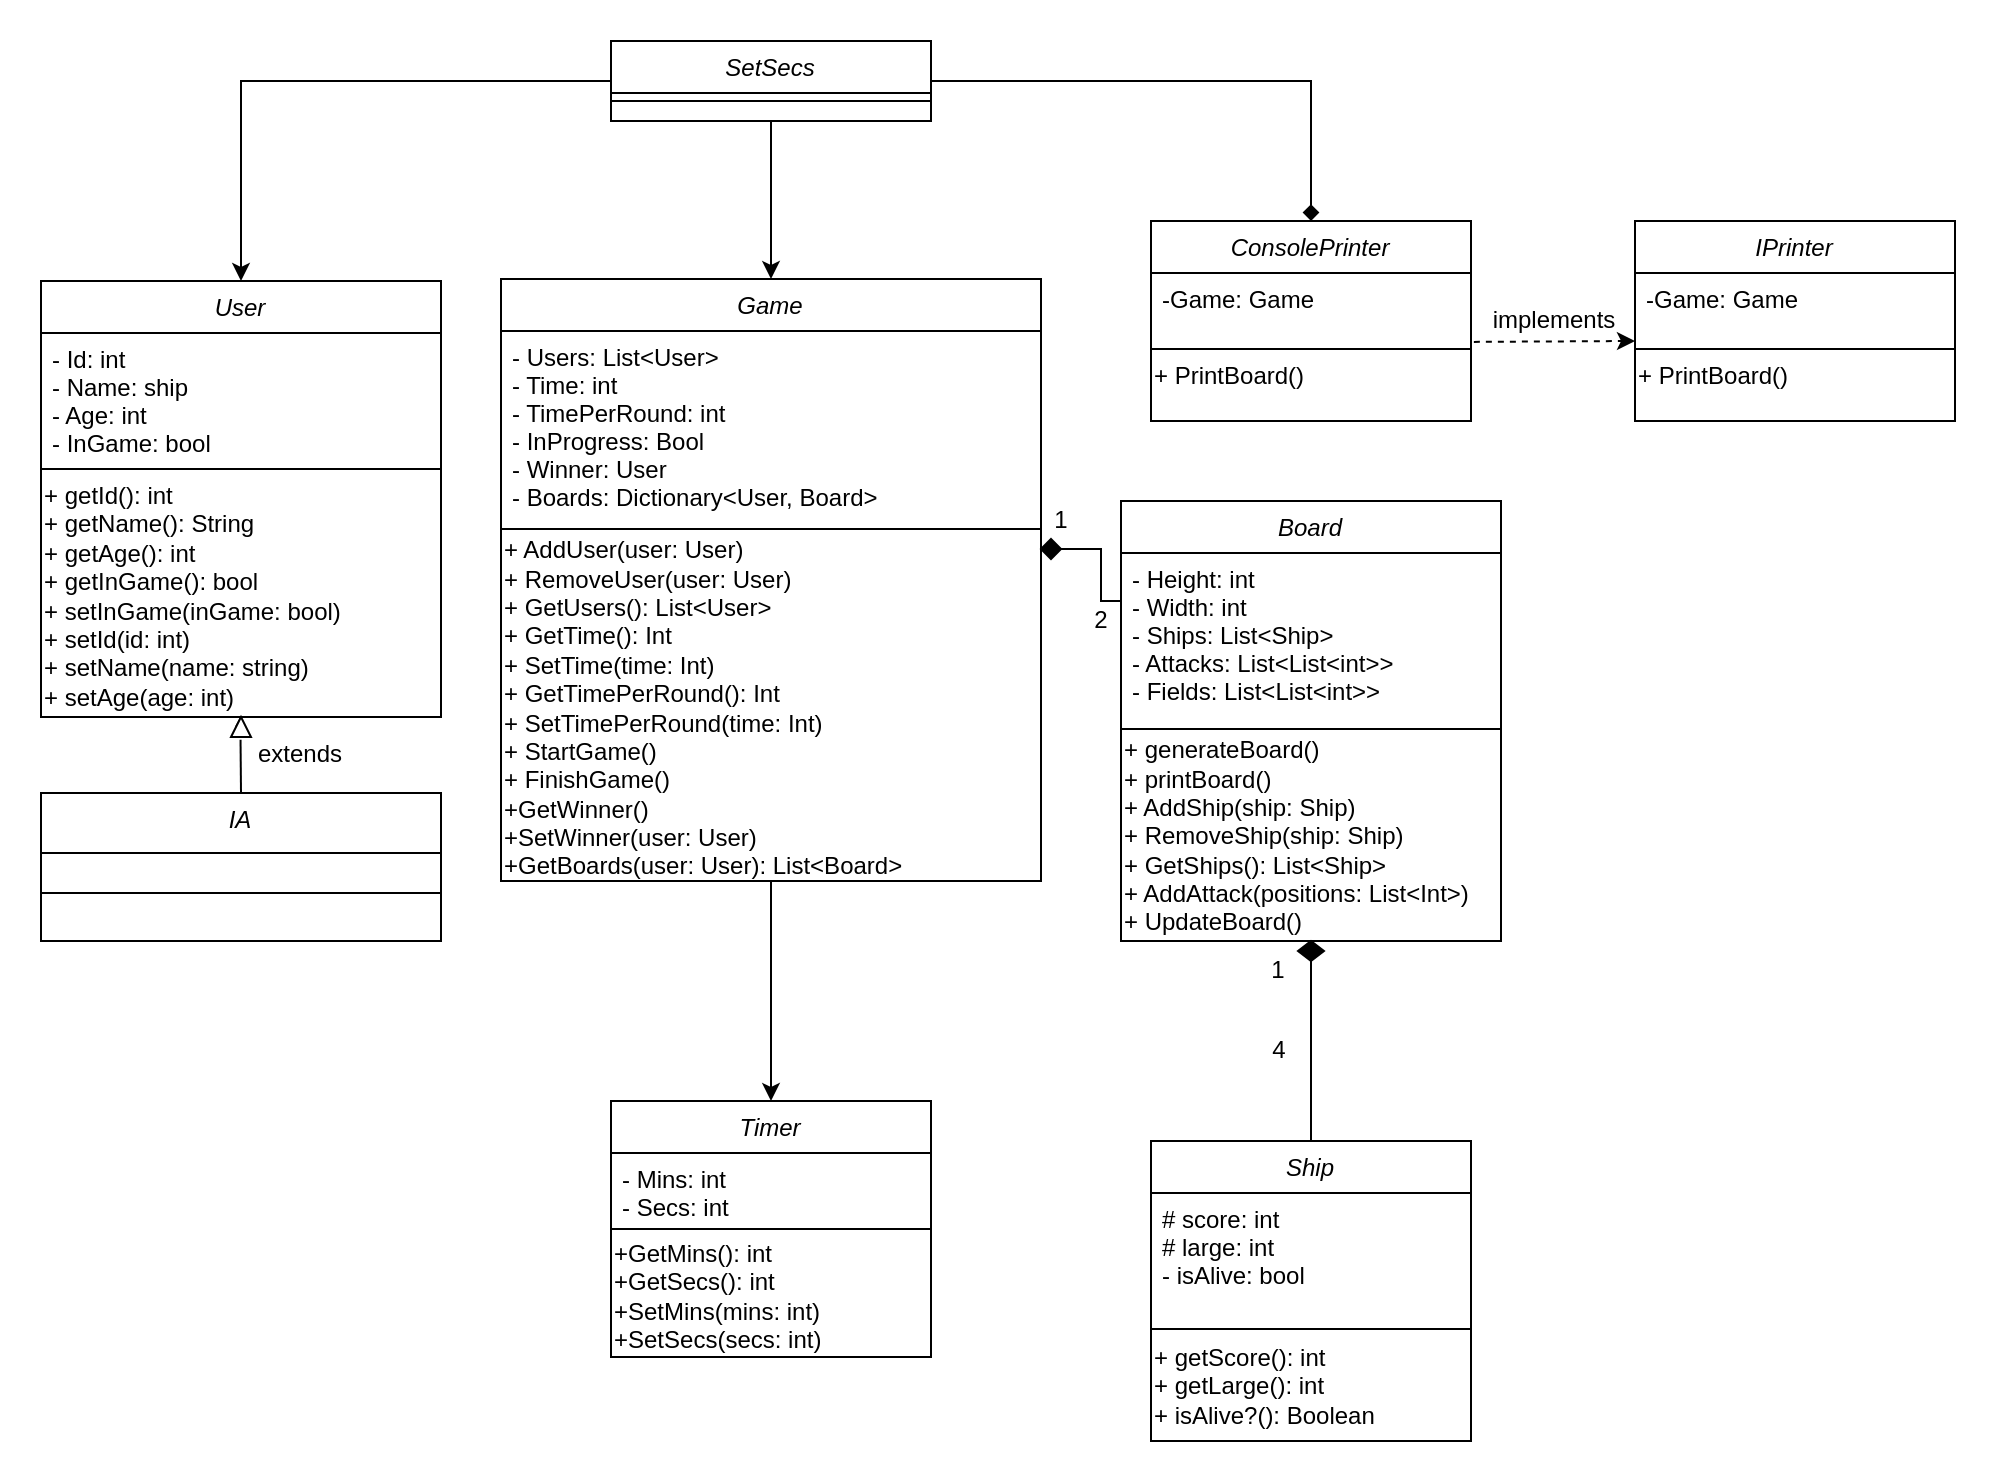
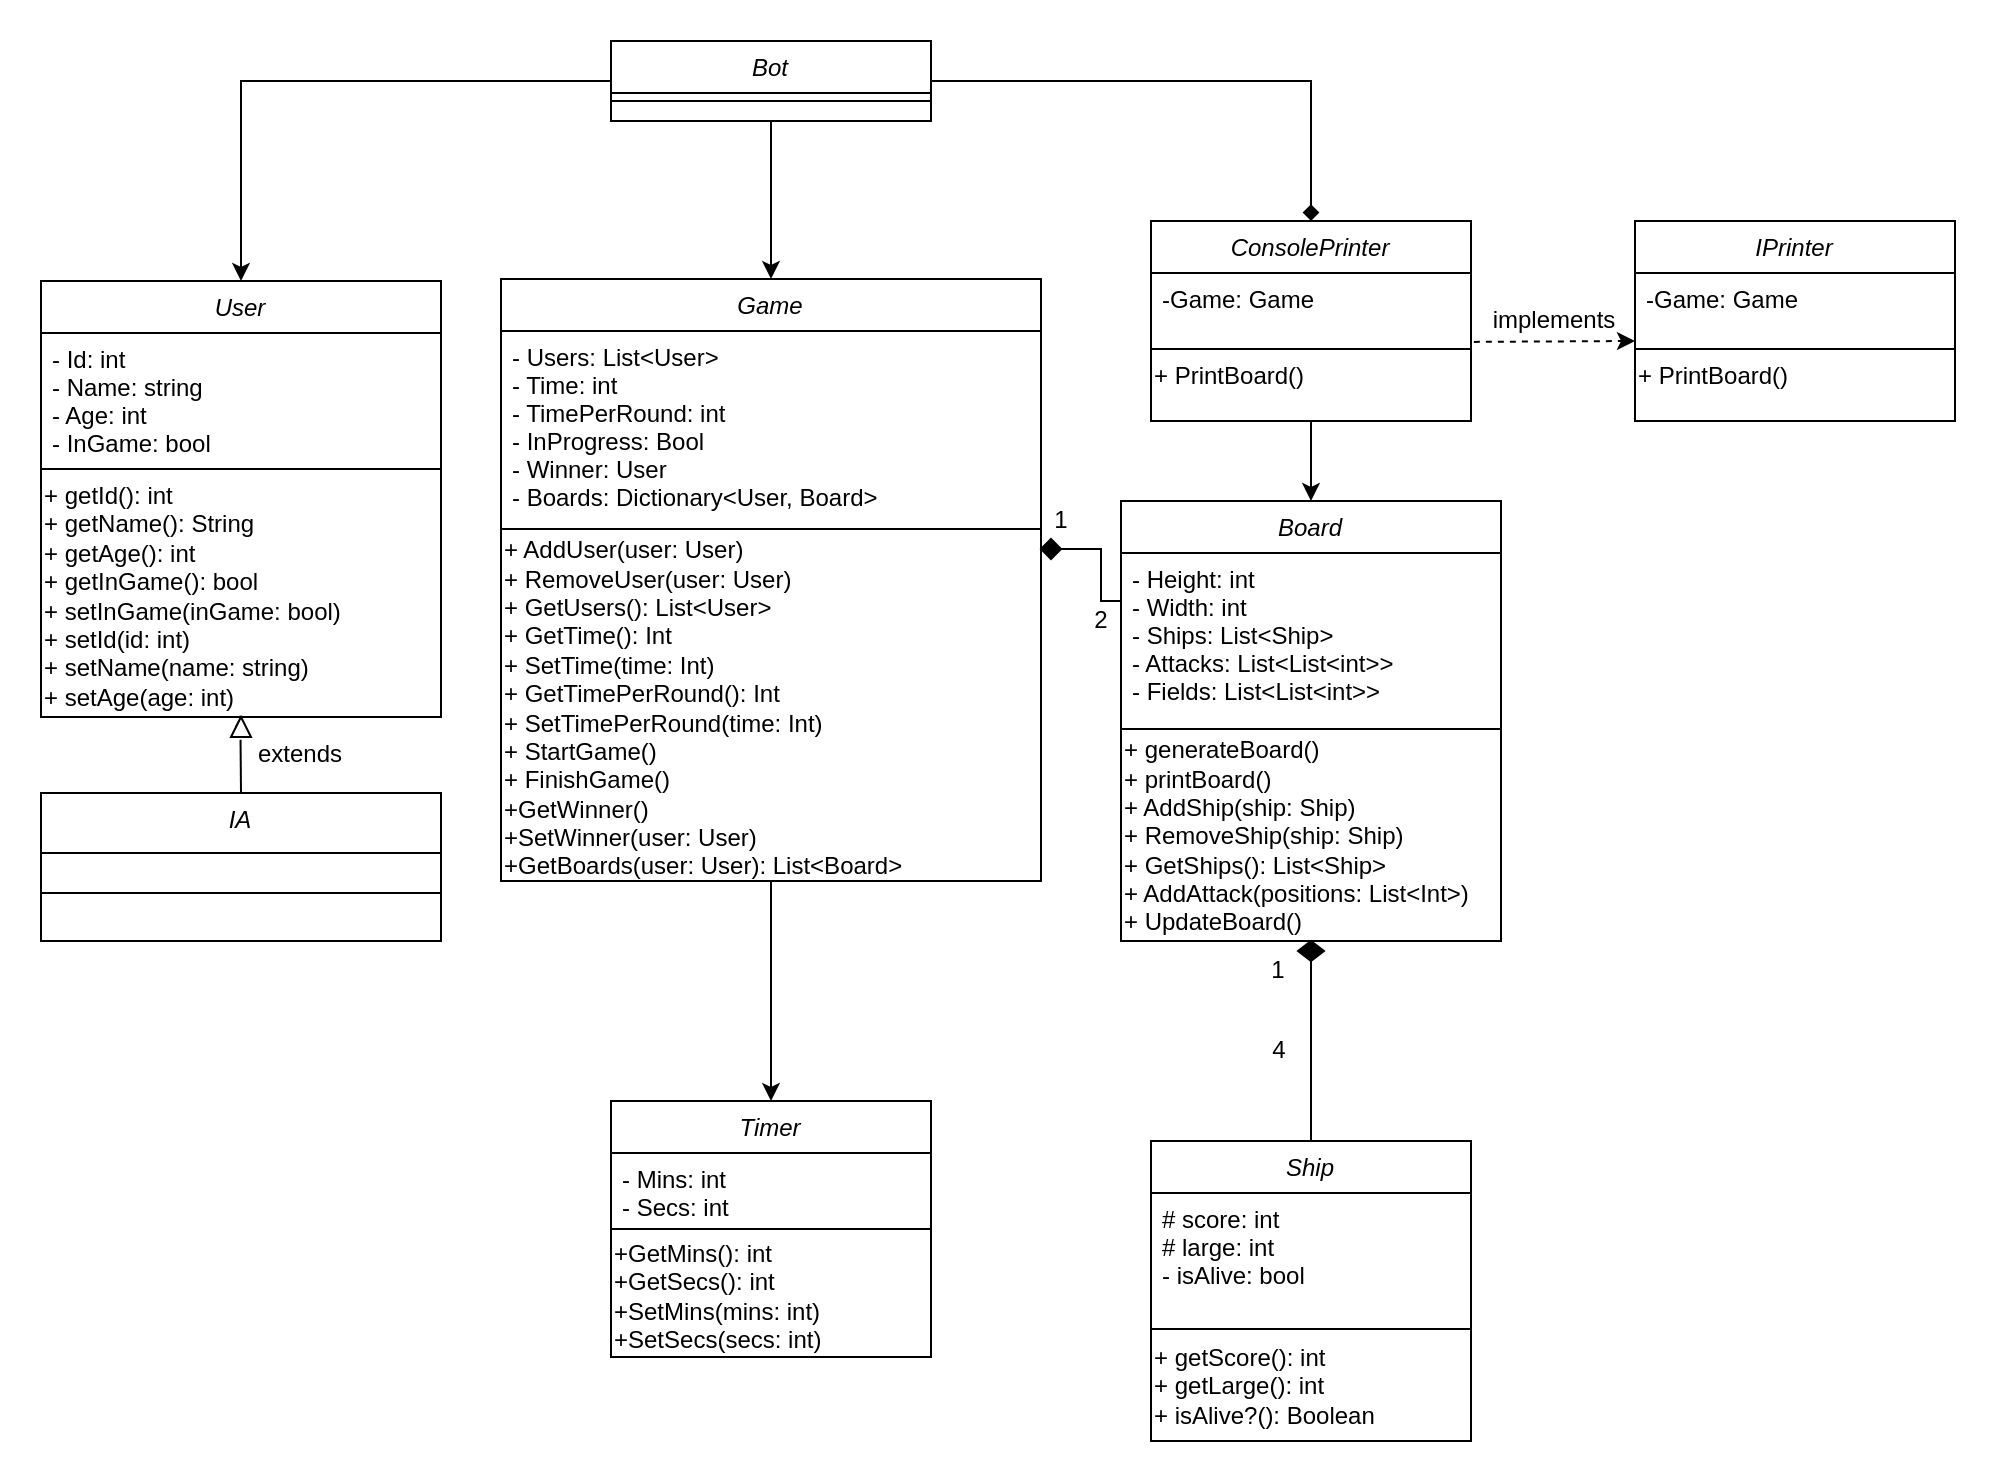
(770, 68) -> (770, 68)
(100, 360) -> (100, 360)
none -> (1311, 456)
